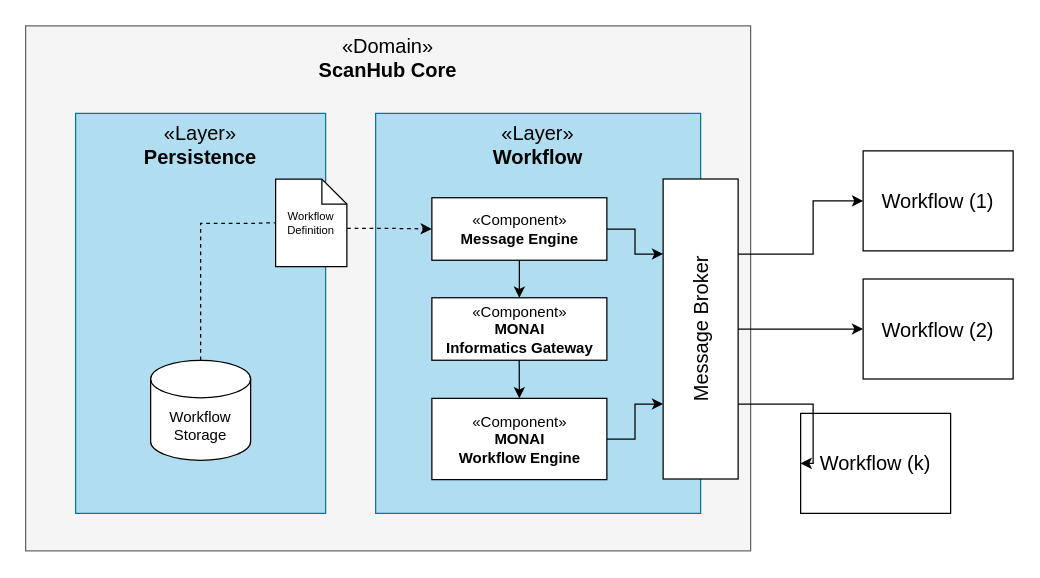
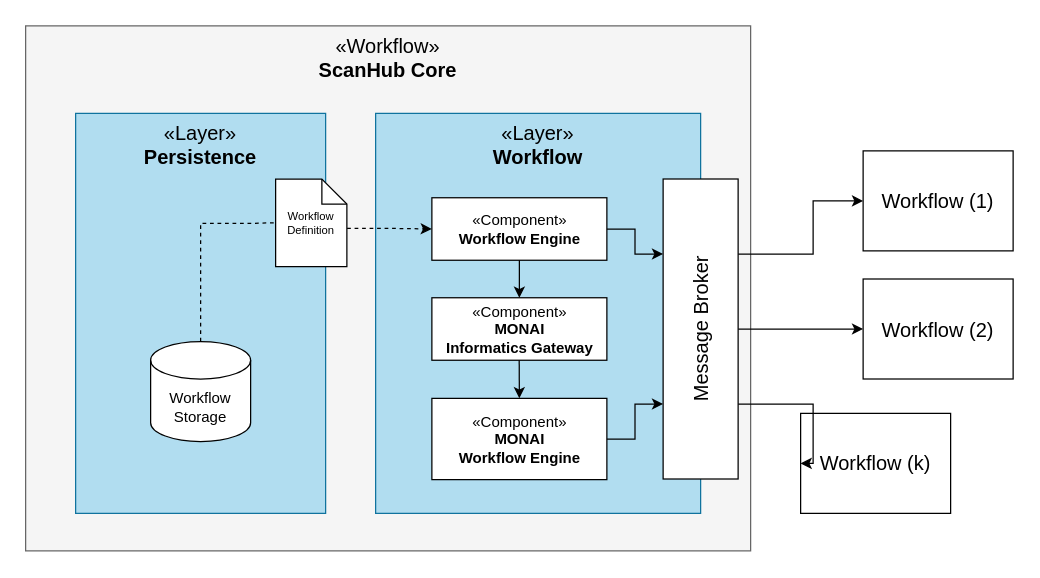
(388, 58) -> (388, 58)
(520, 229) -> (520, 229)
(201, 410) -> (201, 391)
